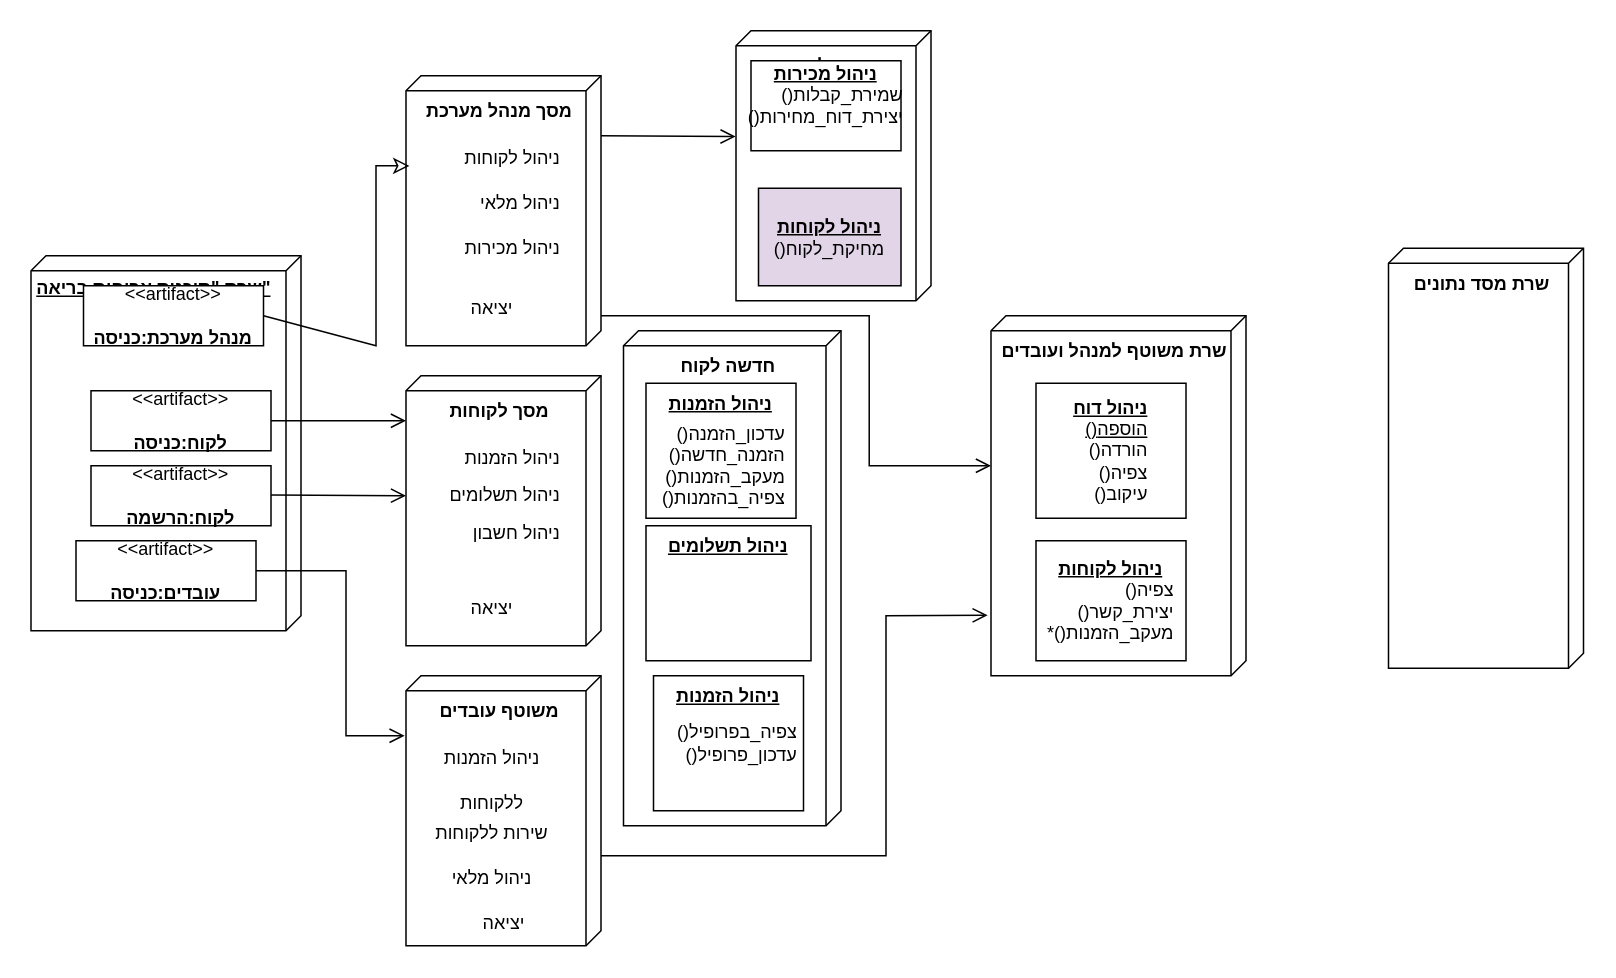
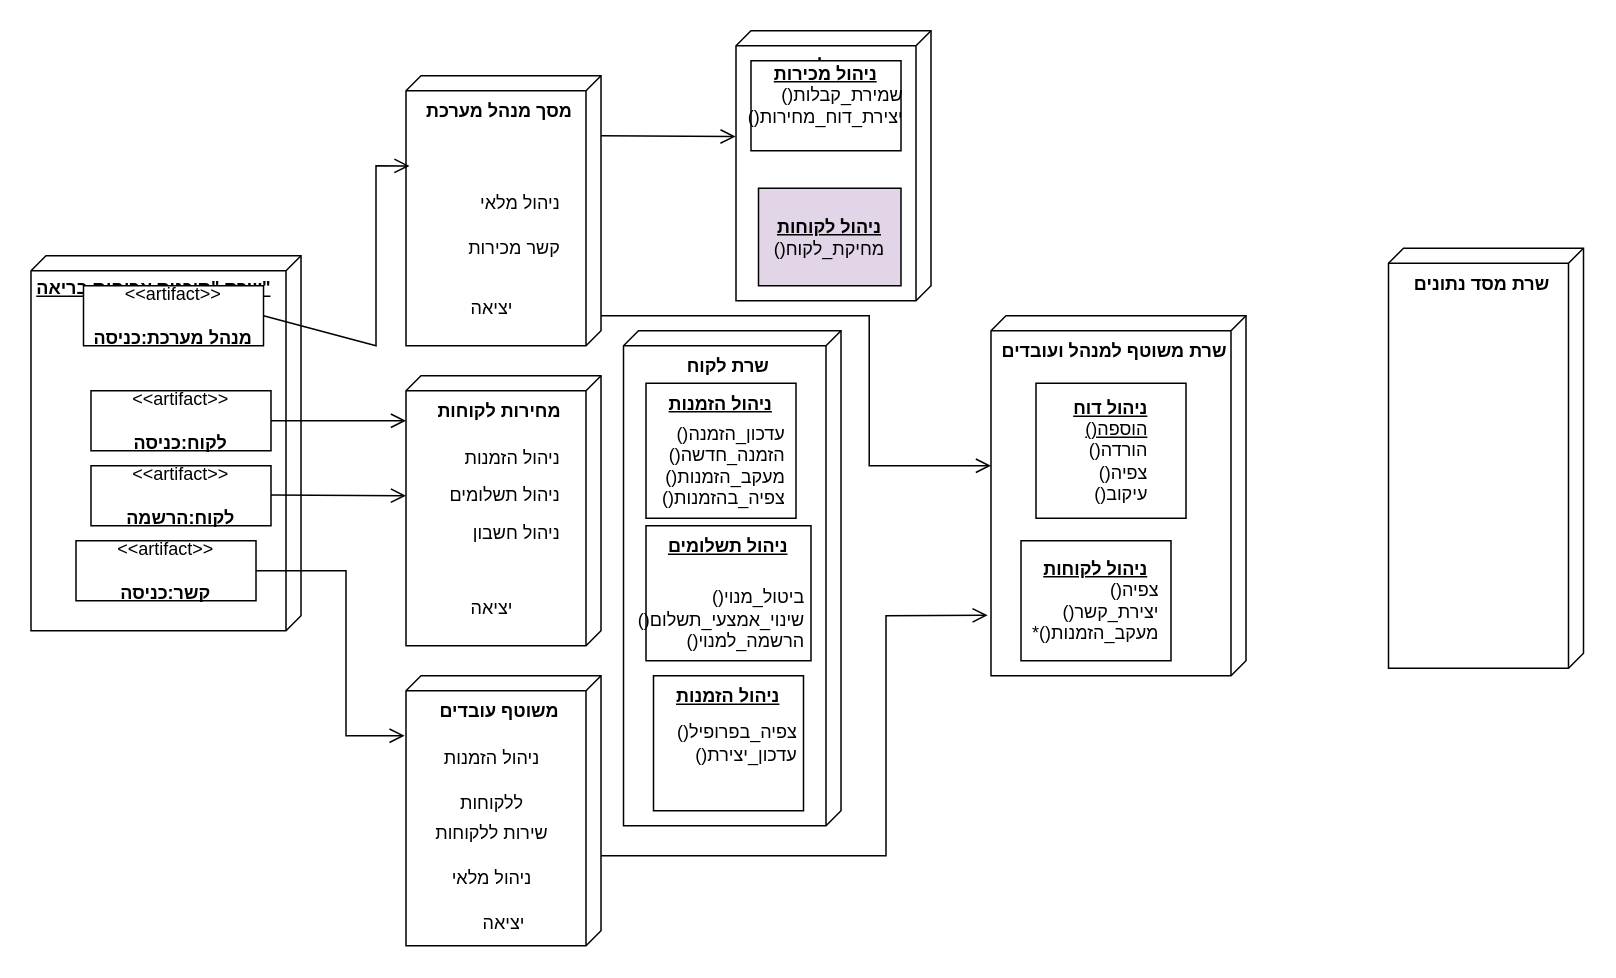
(492, 158) -> none
(395, 166) -> (400, 166)
(502, 248) -> (512, 248)
(728, 367) -> (728, 367)
(500, 412) -> (500, 412)
(166, 571) -> (166, 571)
(1111, 601) -> (1096, 601)
none -> (732, 608)
(728, 743) -> (728, 743)
